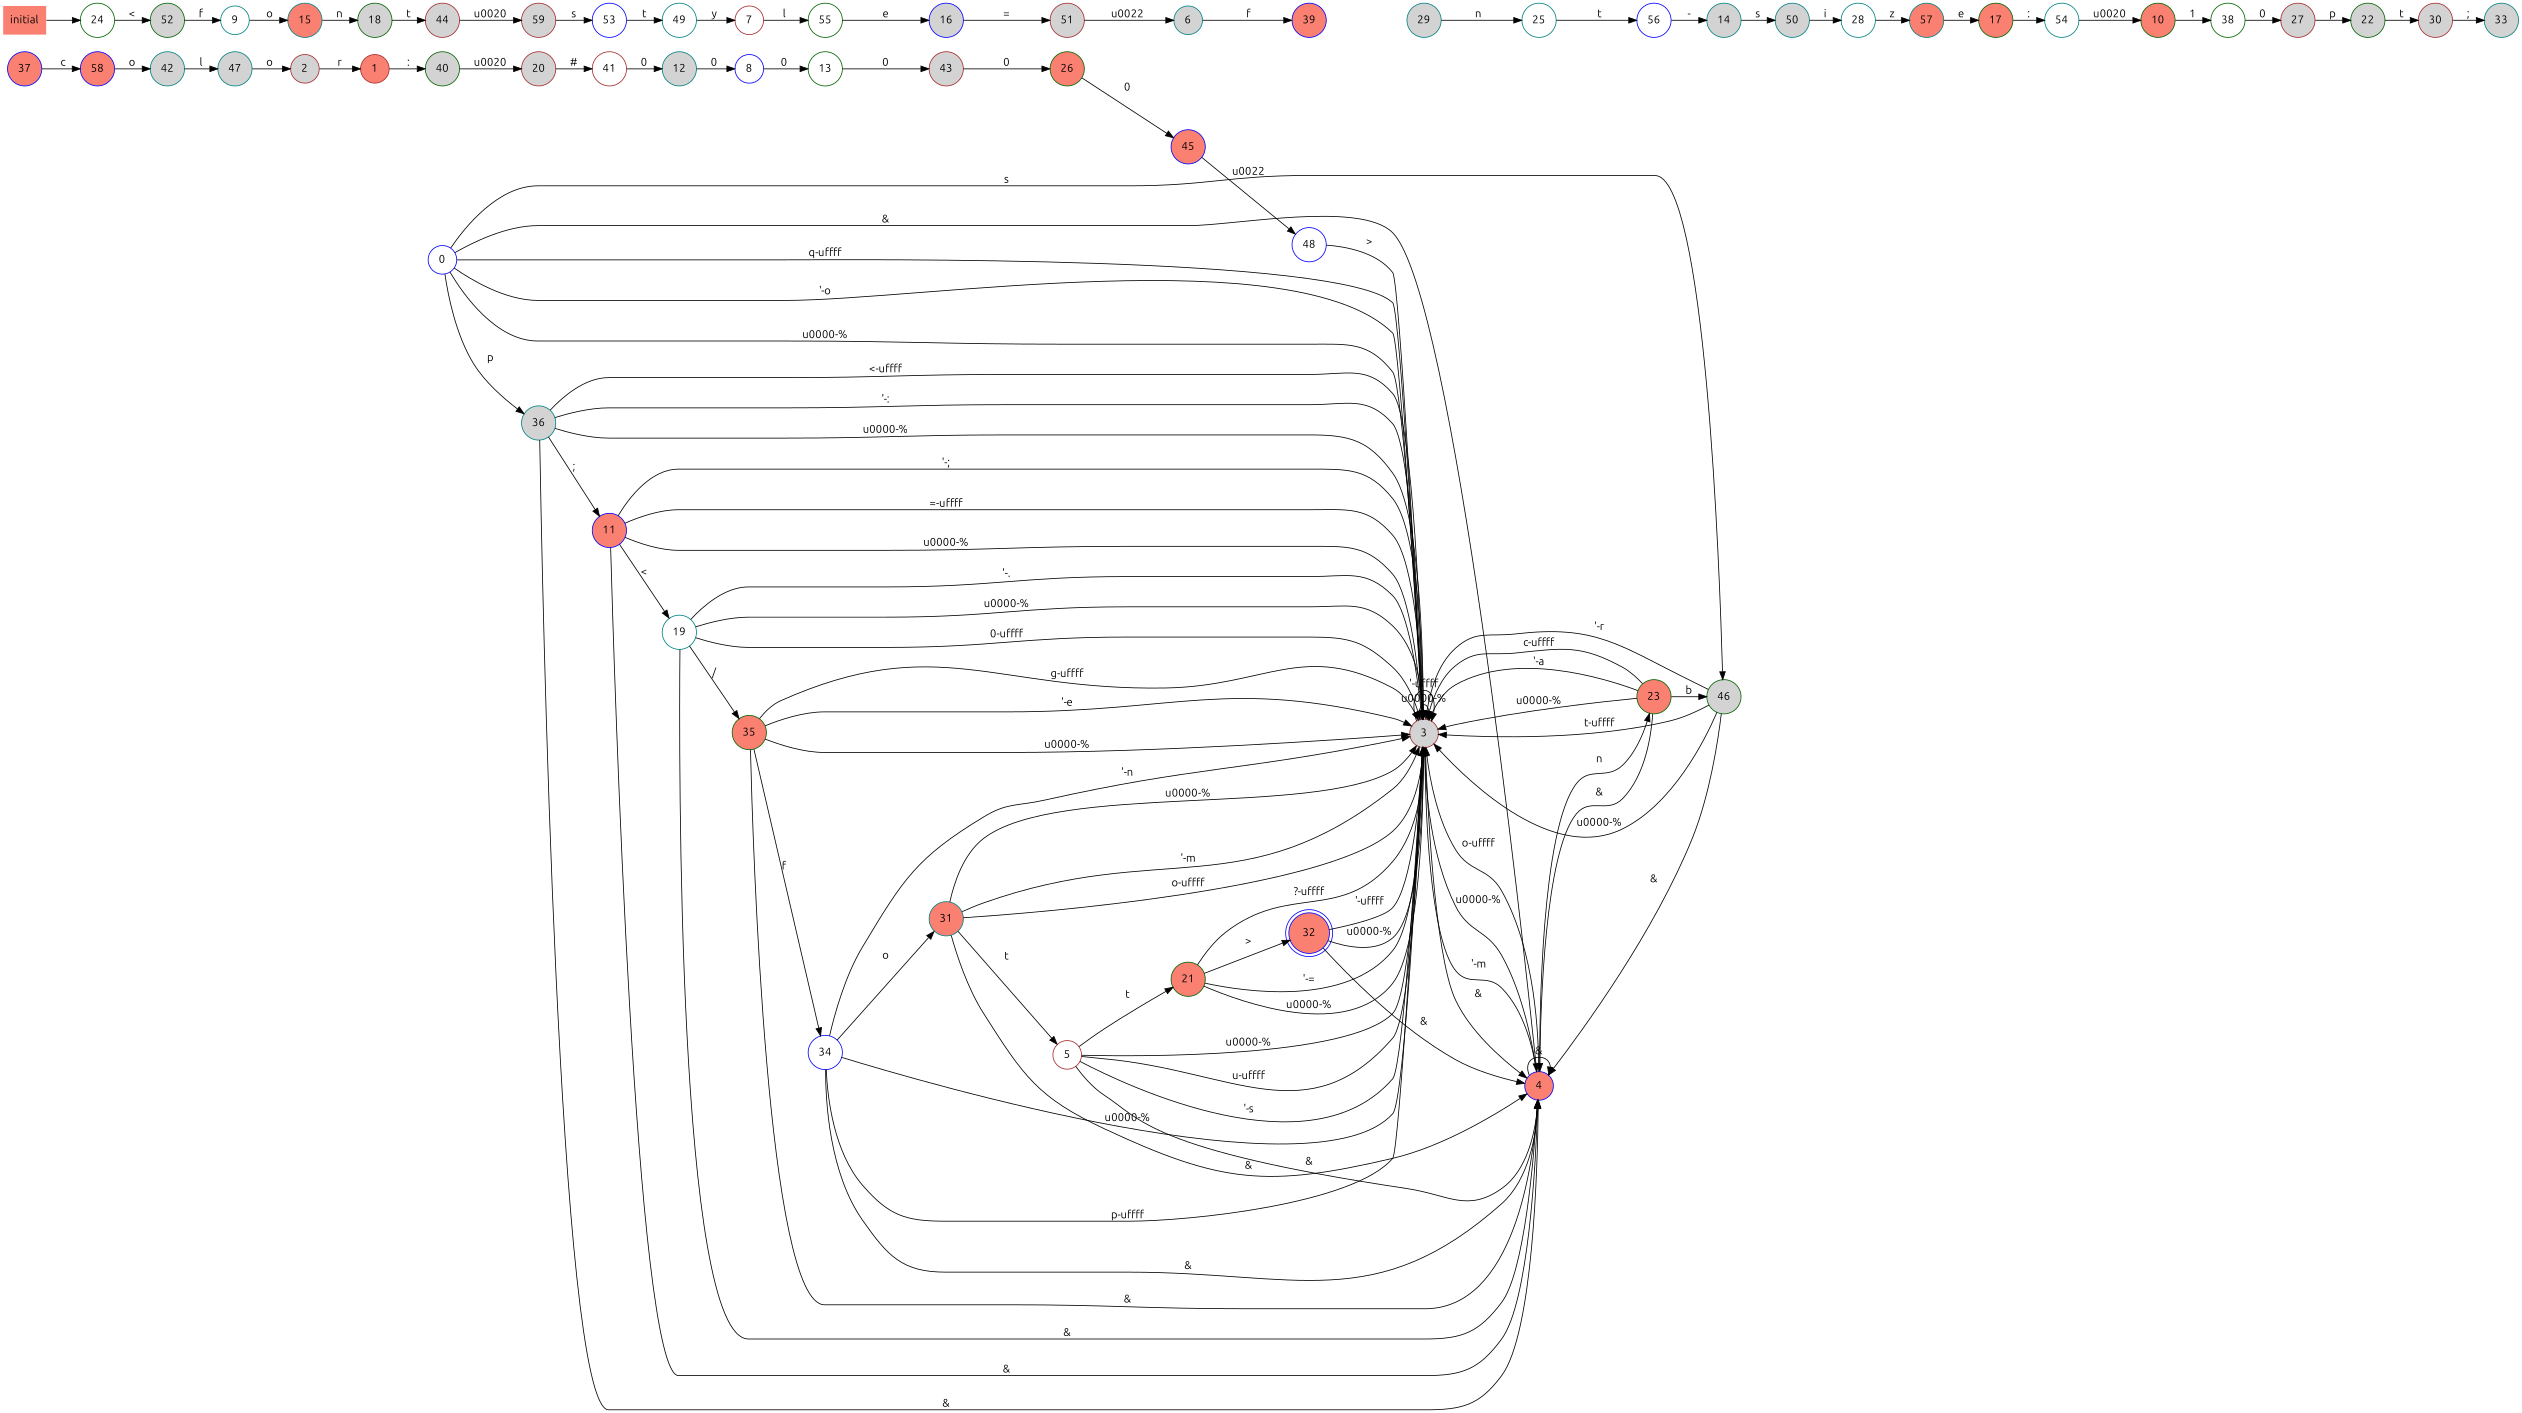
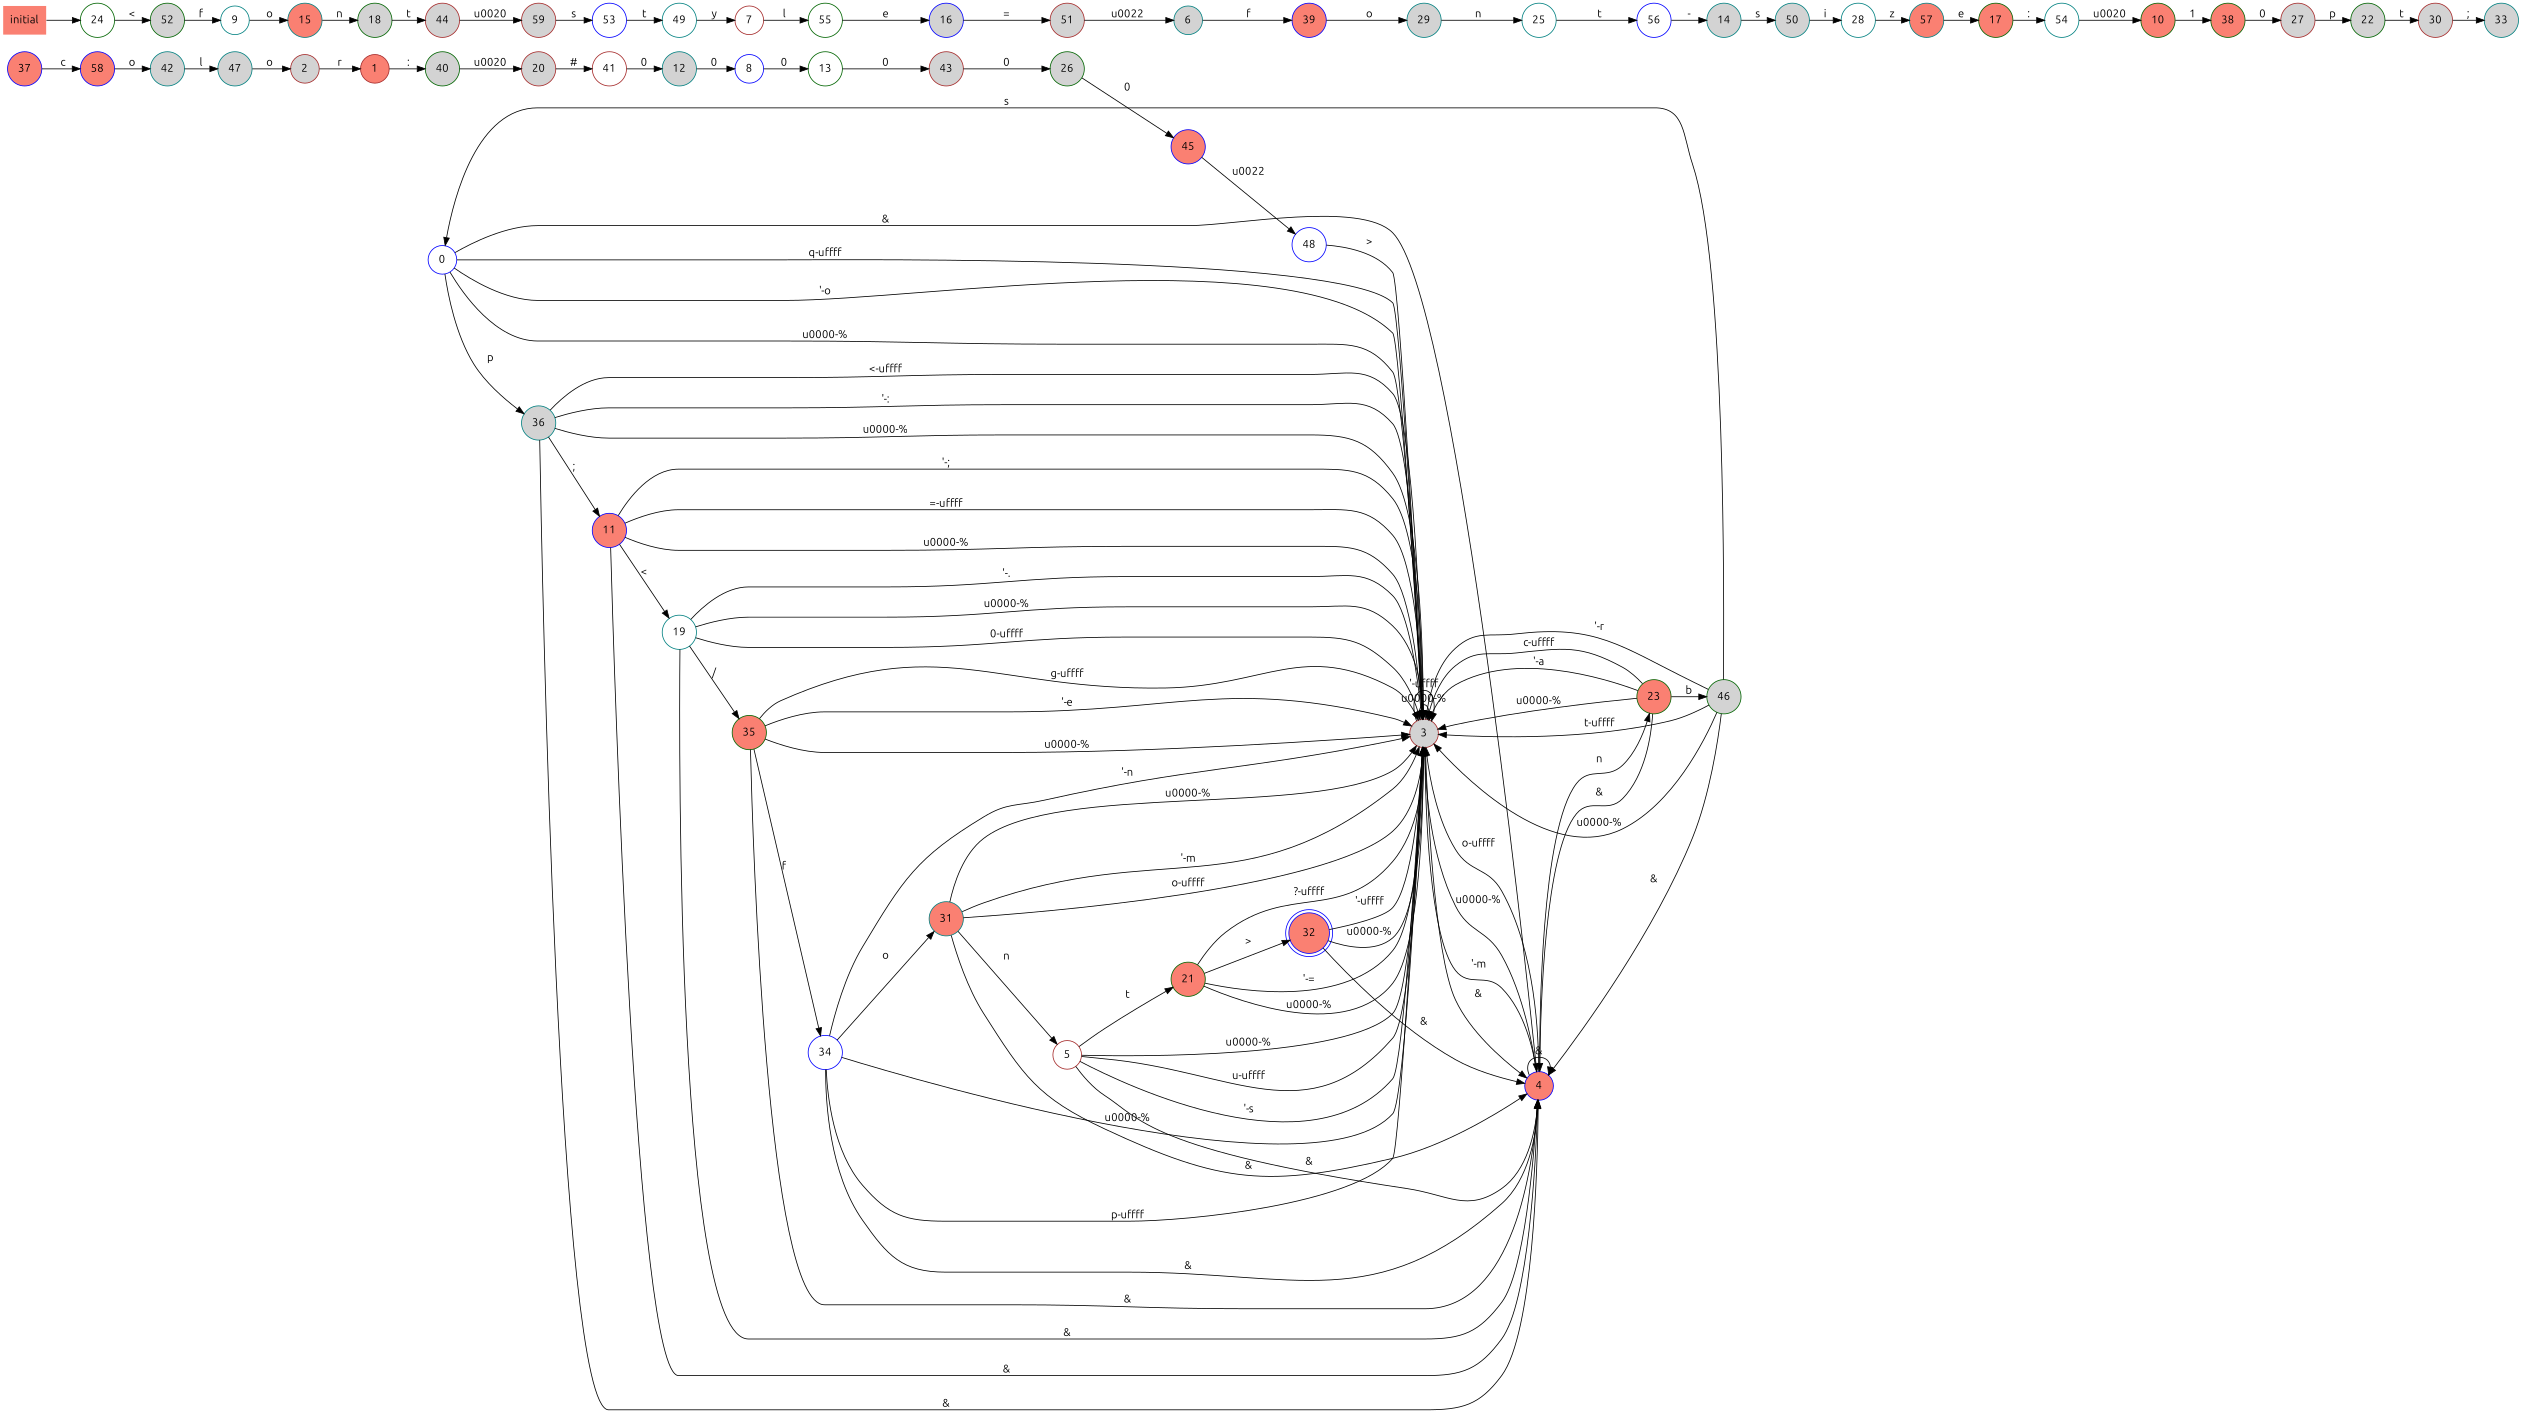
none -> (1363, 20)
(2228, 20) -> (2228, 20)
(1067, 69) -> (1067, 69)
(1294, 176) -> (1307, 108)
(1007, 957) -> (1007, 957)
